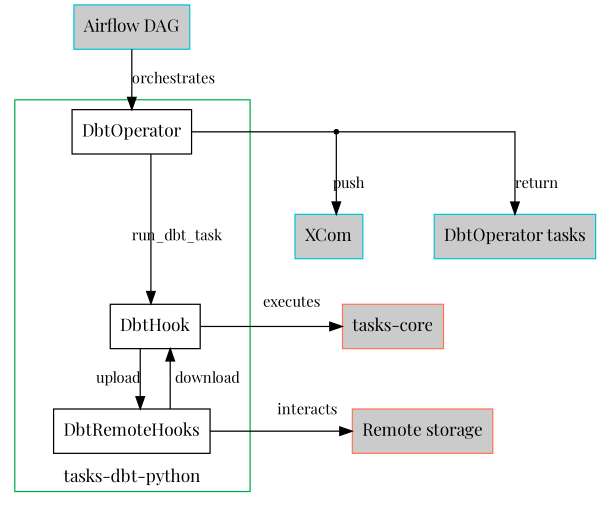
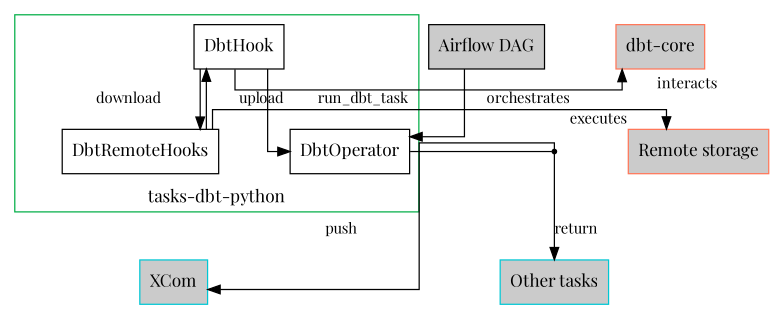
(132, 27) -> (487, 47)
(151, 223) -> (268, 118)
(515, 237) -> (554, 282)
(393, 326) -> (660, 47)
